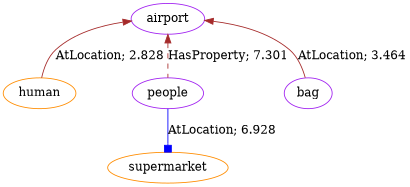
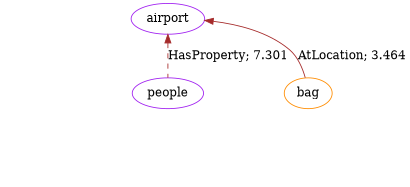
(40, 93) -> none
(308, 93) -> (308, 93)
(168, 168) -> none
